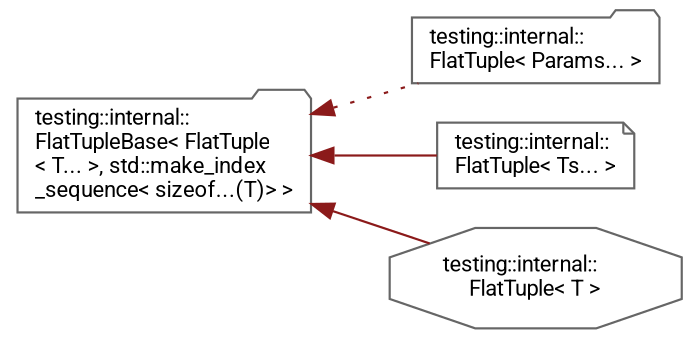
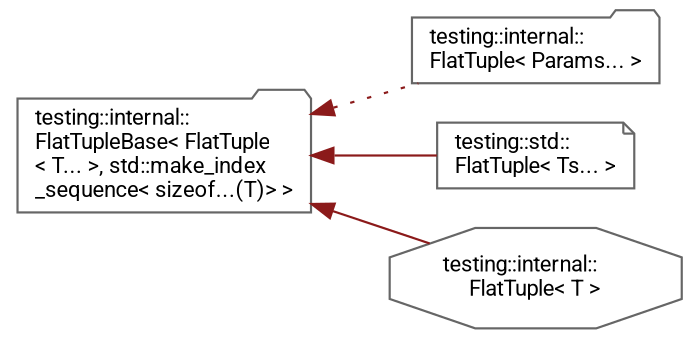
(536, 156) -> (536, 156)
